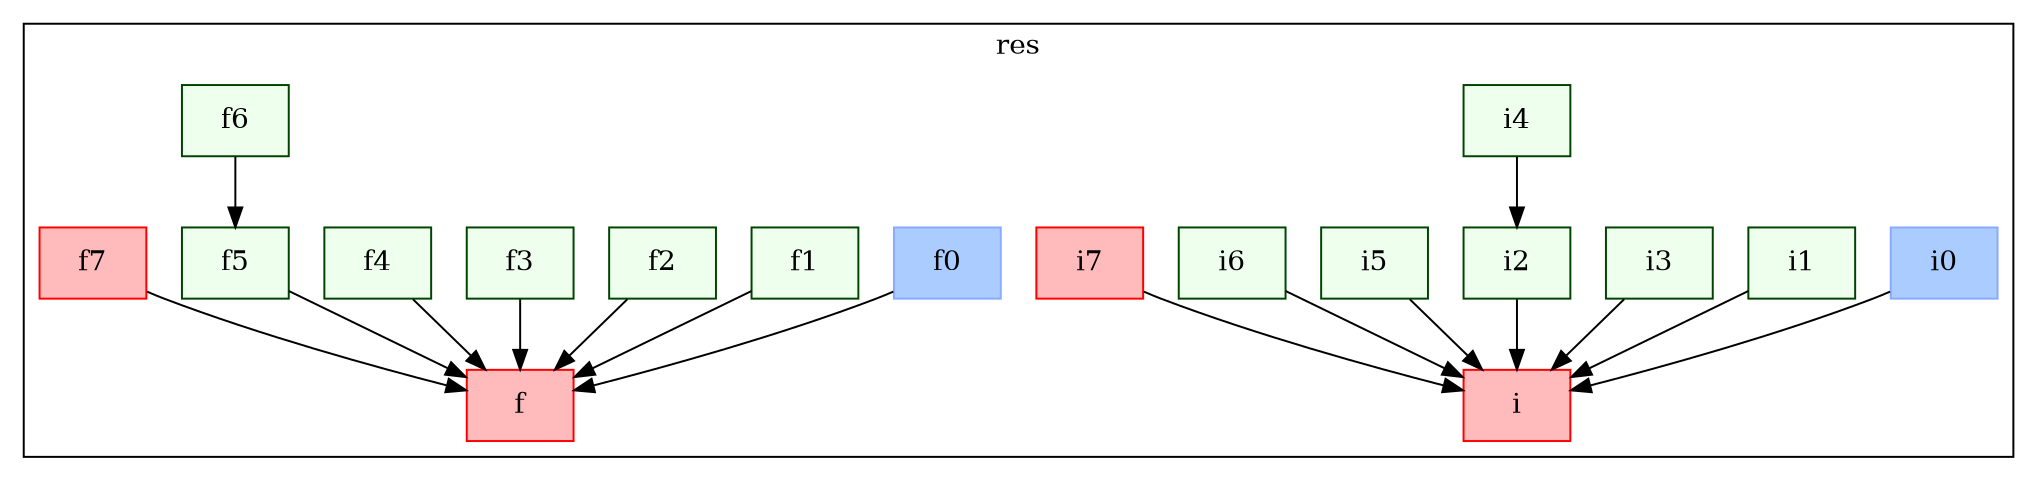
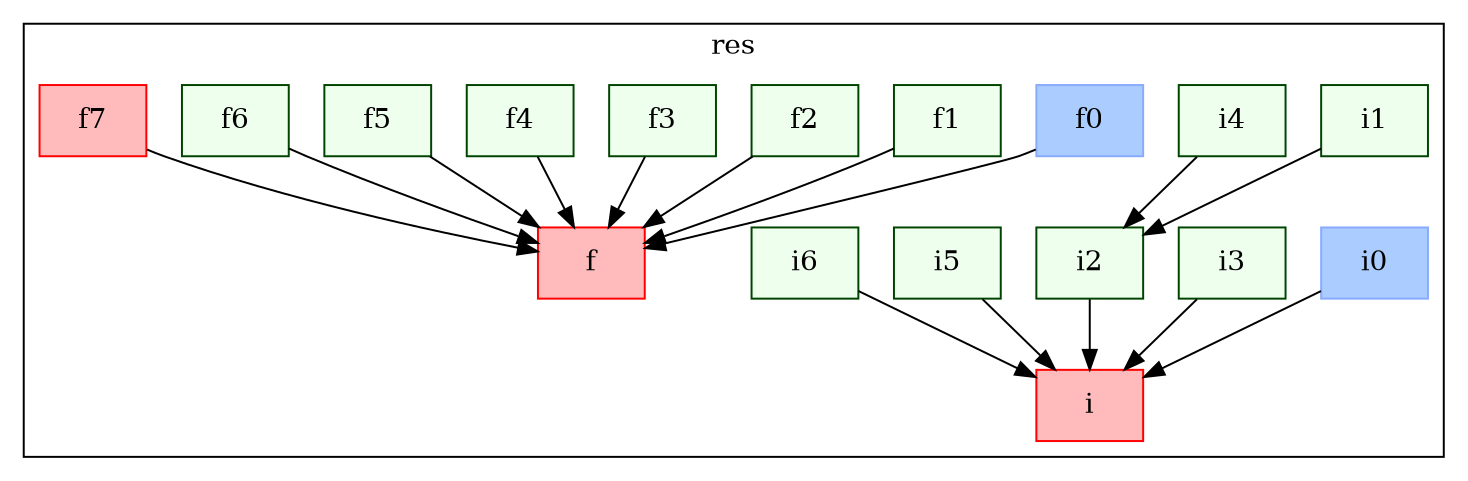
(235, 182) -> (403, 194)
(1090, 263) -> none
(1669, 330) -> (1242, 187)
